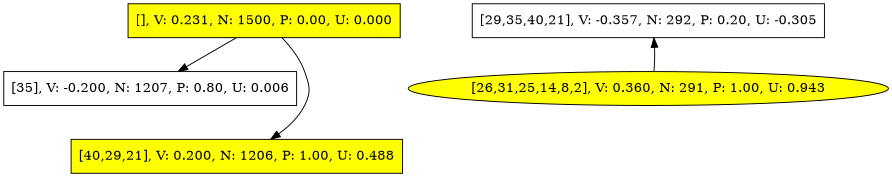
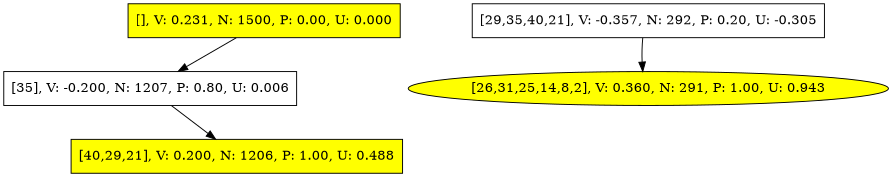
(655, 59) -> (642, 50)
(309, 88) -> (190, 120)
